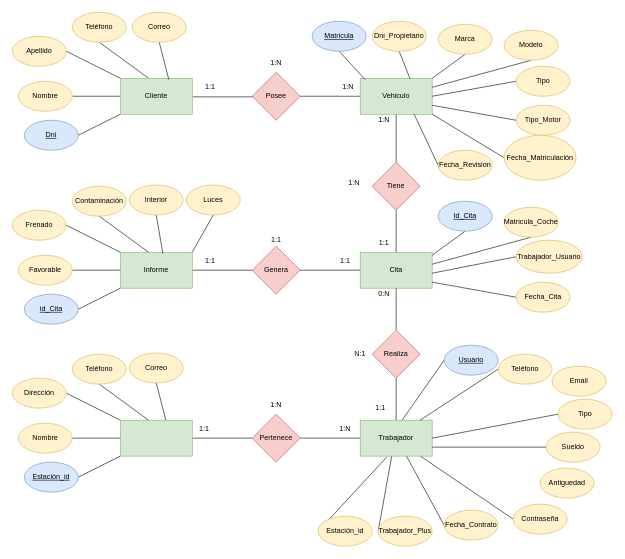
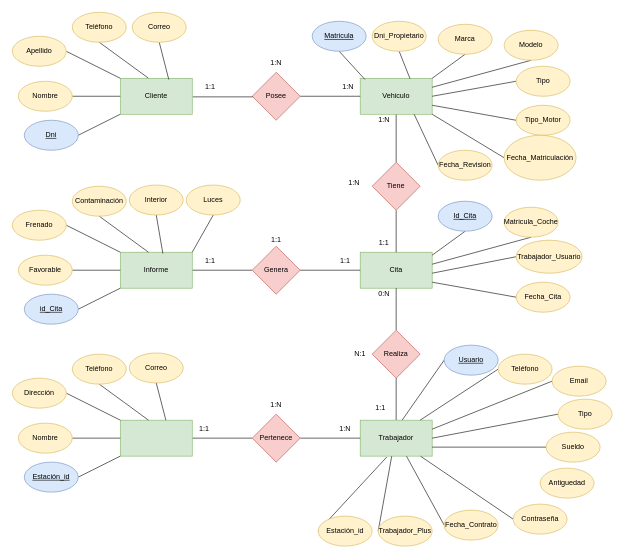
none -> (493, 405)
